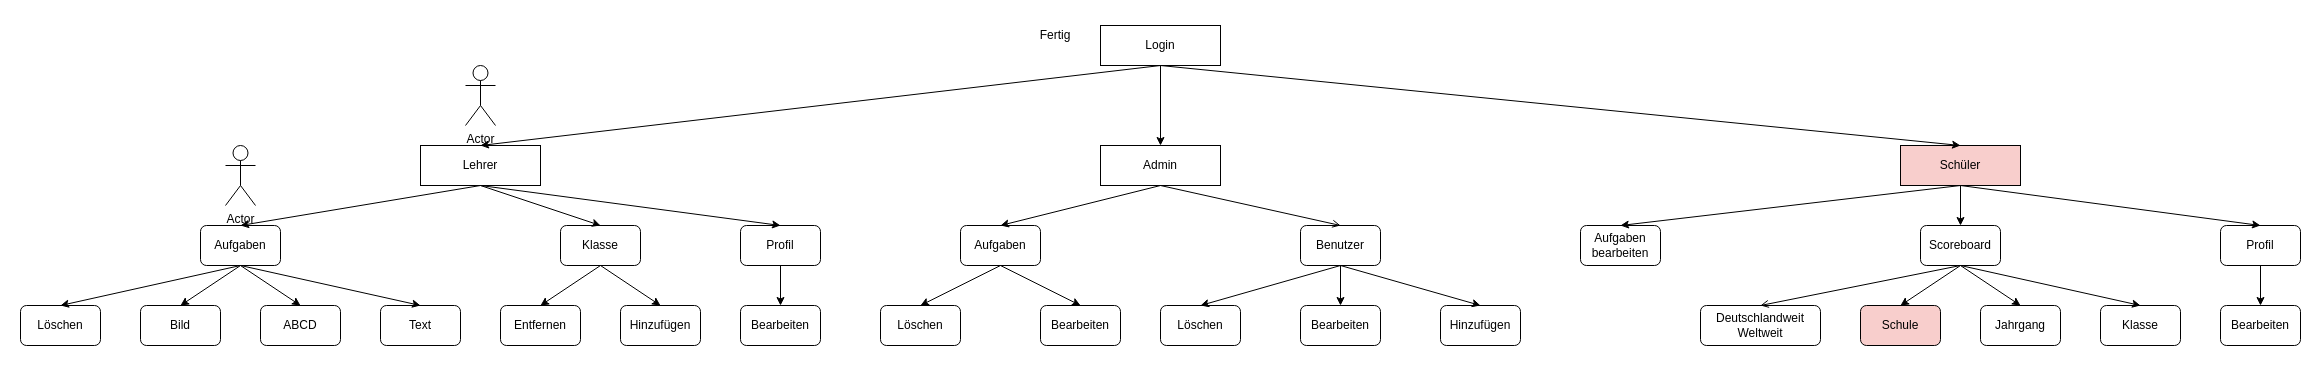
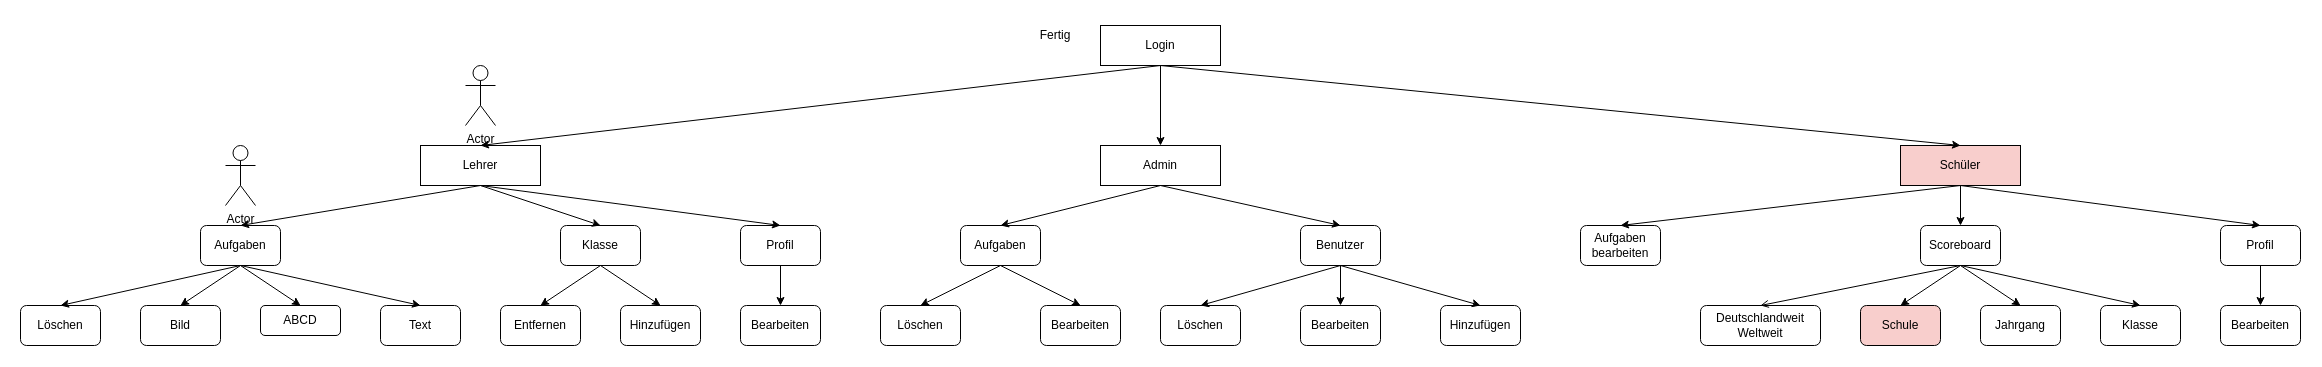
(1334, 224) -> (1332, 224)
(301, 326) -> (301, 321)
